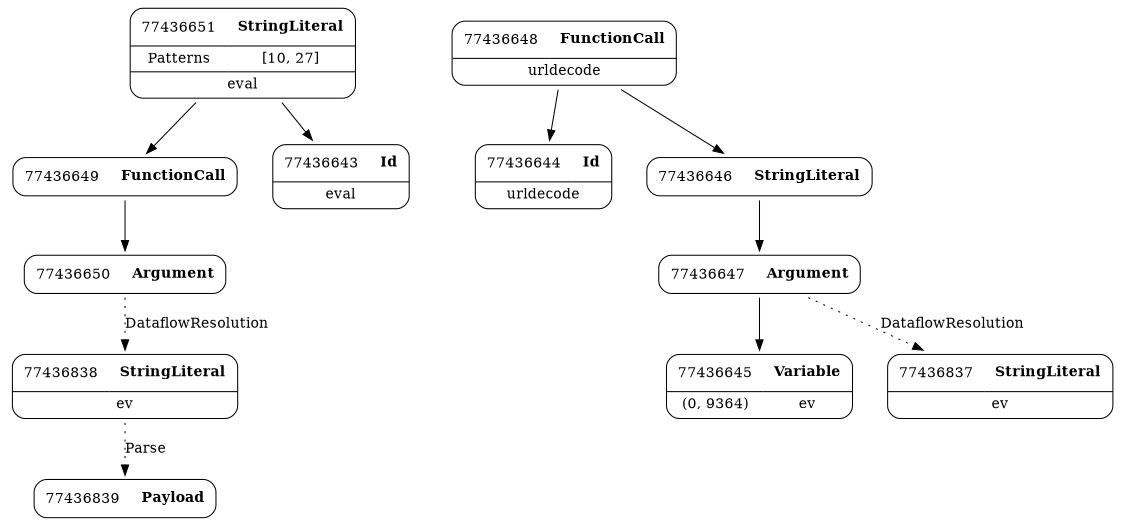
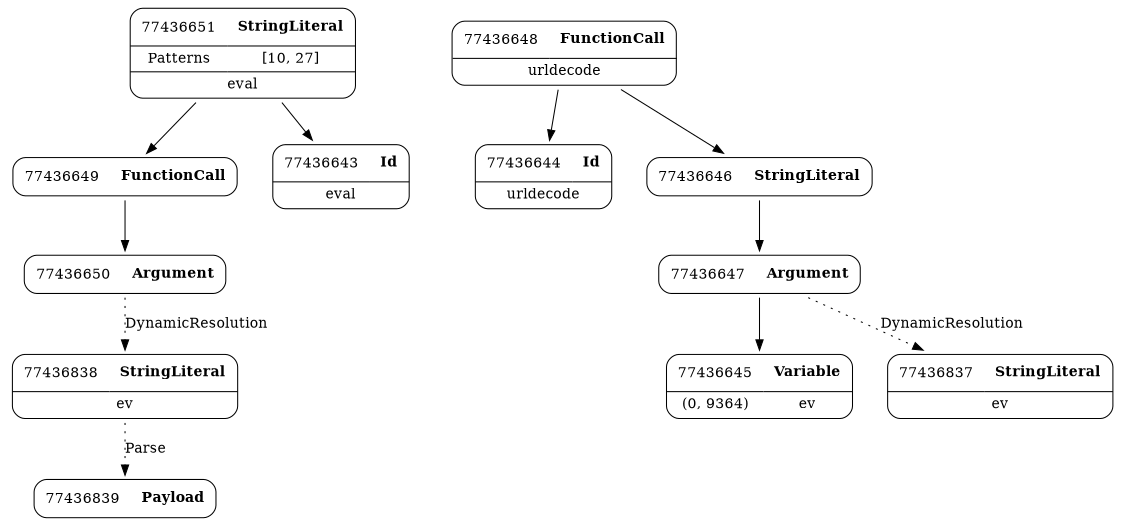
(197, 324) -> (197, 324)
(952, 324) -> (952, 324)
